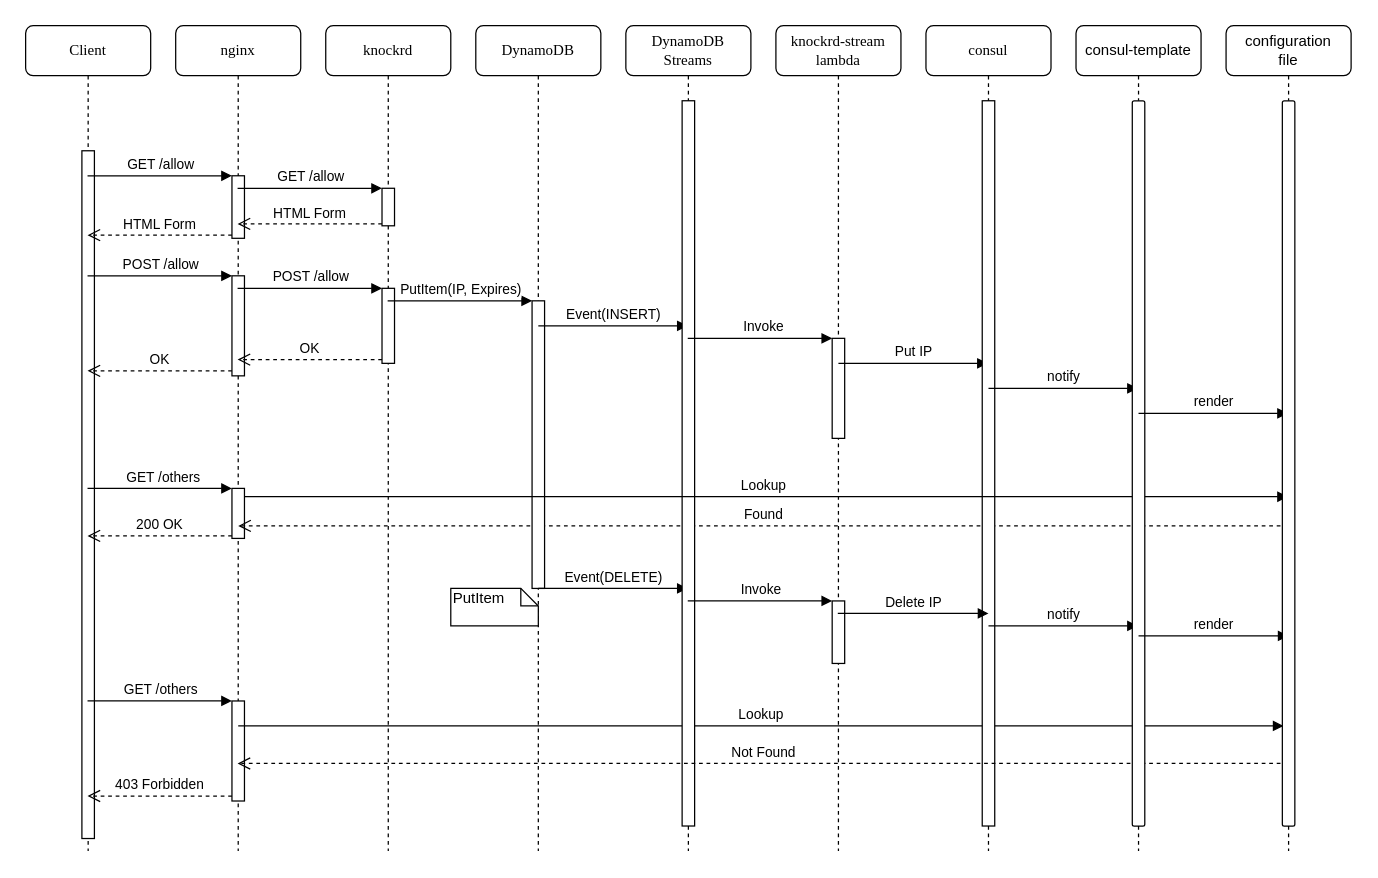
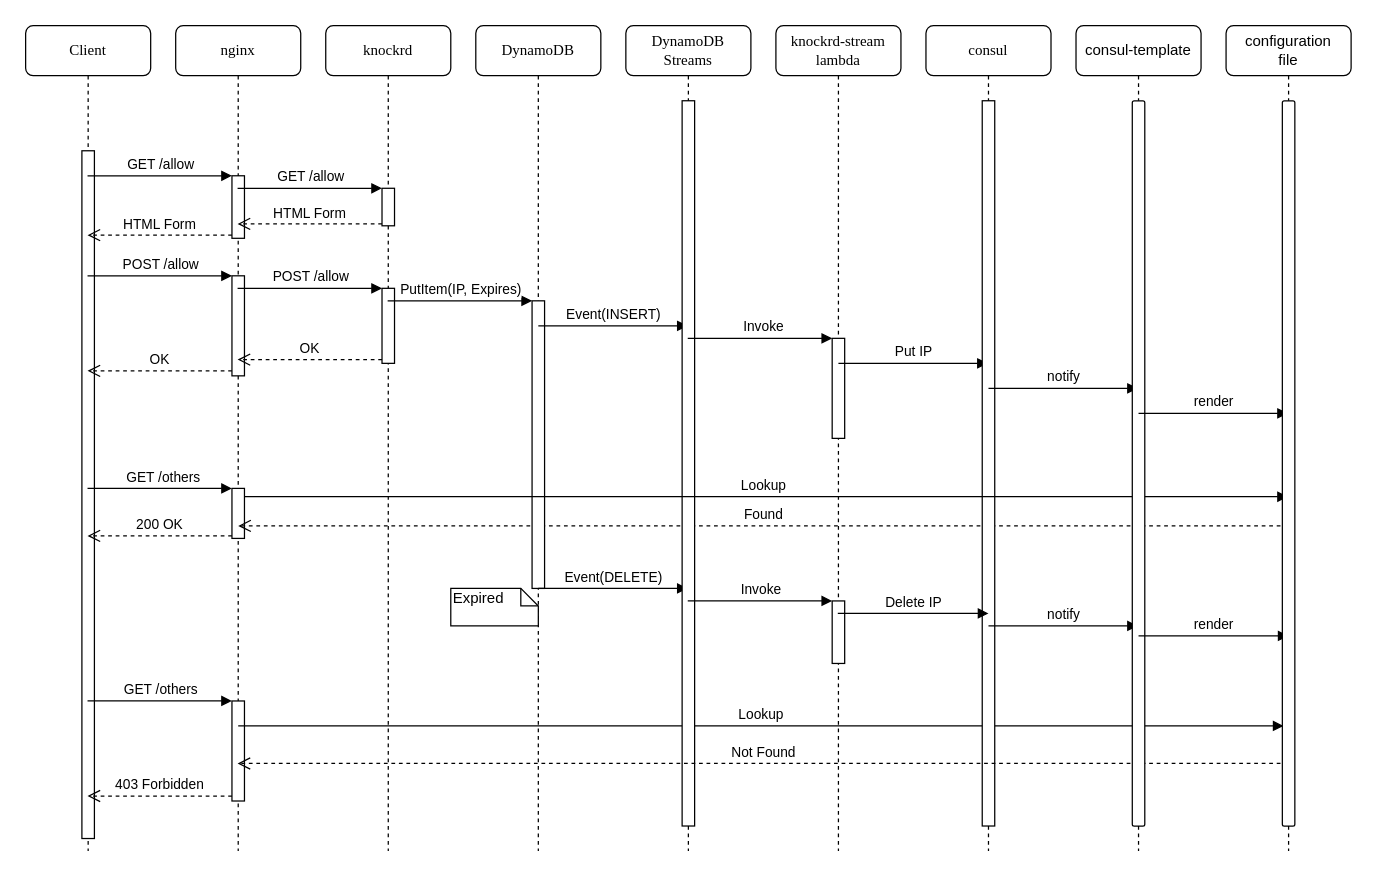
(483, 598) -> (481, 598)
